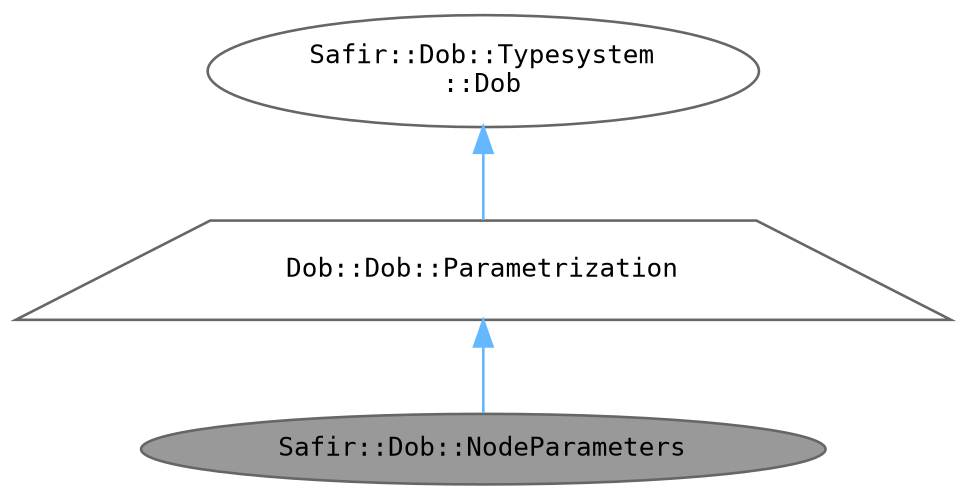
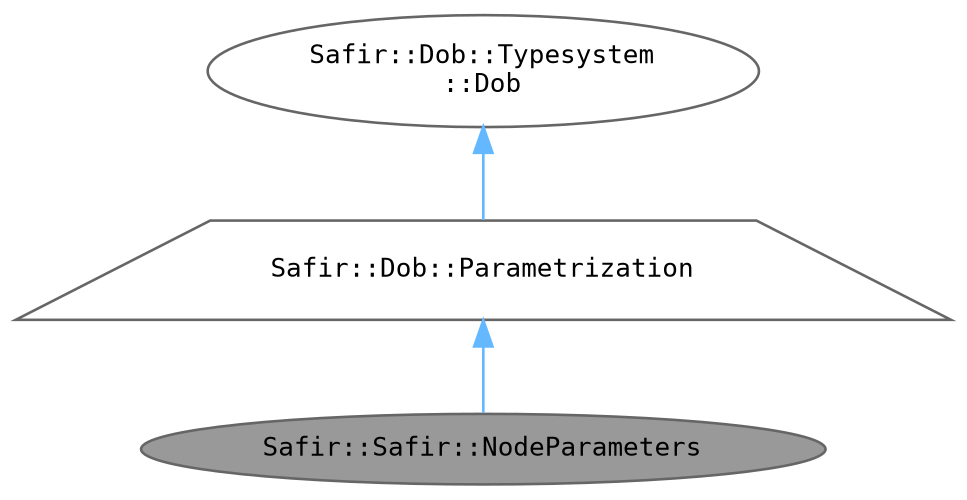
(483, 270) -> (483, 270)
(483, 449) -> (483, 449)
